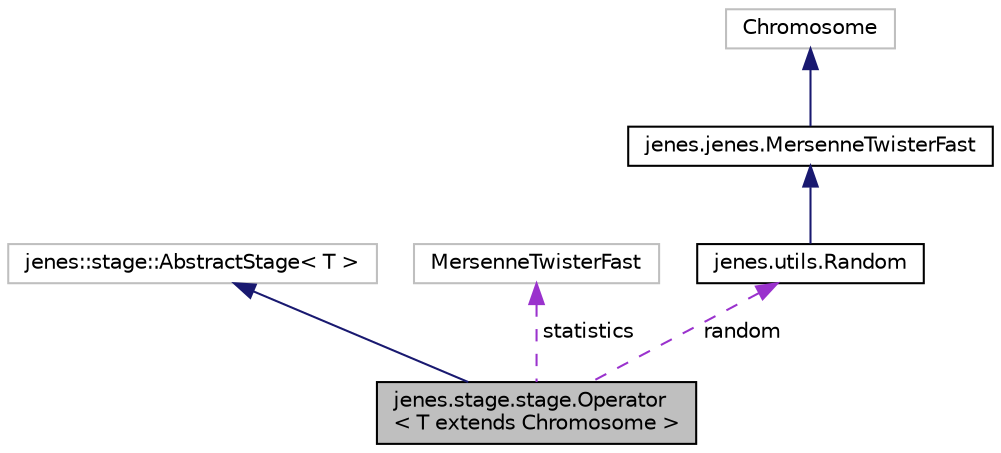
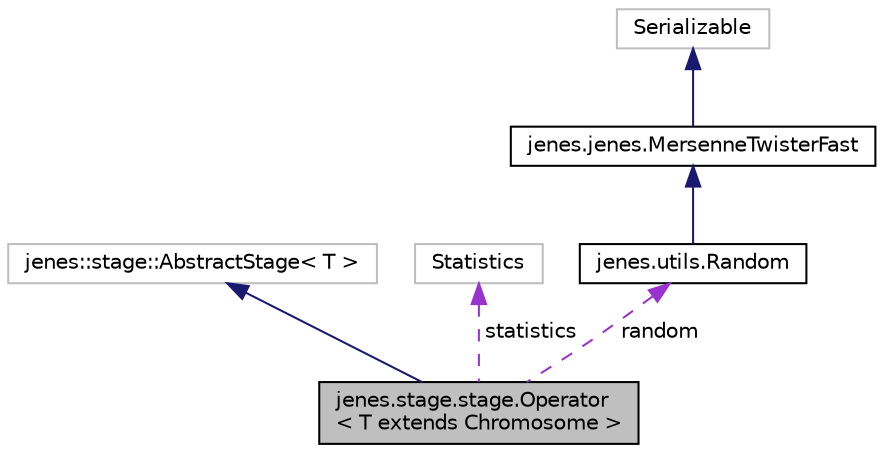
(811, 29) -> (693, 29)
(537, 264) -> (479, 264)
